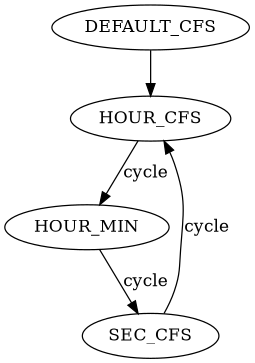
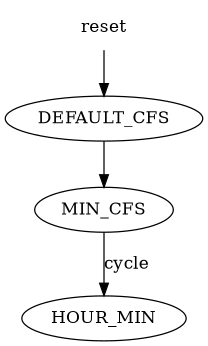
none -> (104, 27)
(151, 119) -> (104, 210)
(151, 336) -> none
